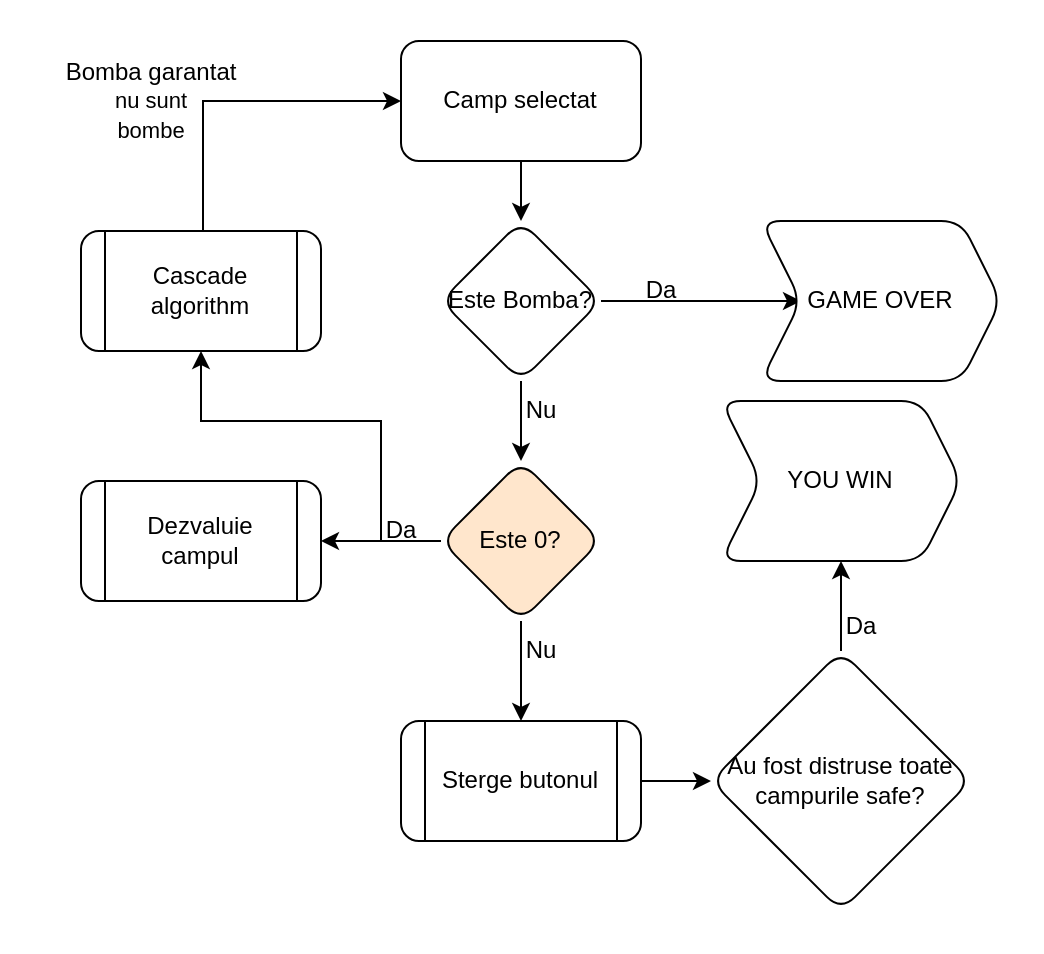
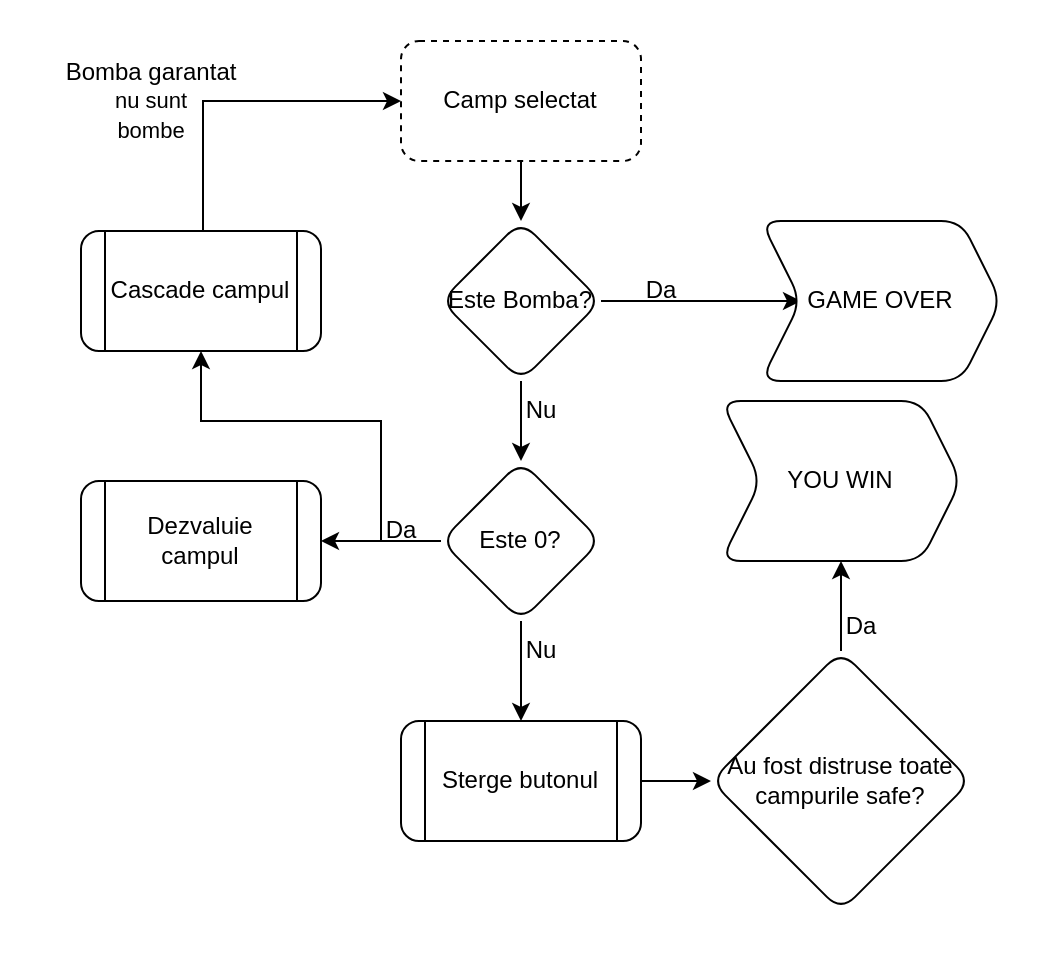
(521, 101) -> (521, 101)
(201, 291) -> (201, 291)
(521, 541) -> (521, 541)
